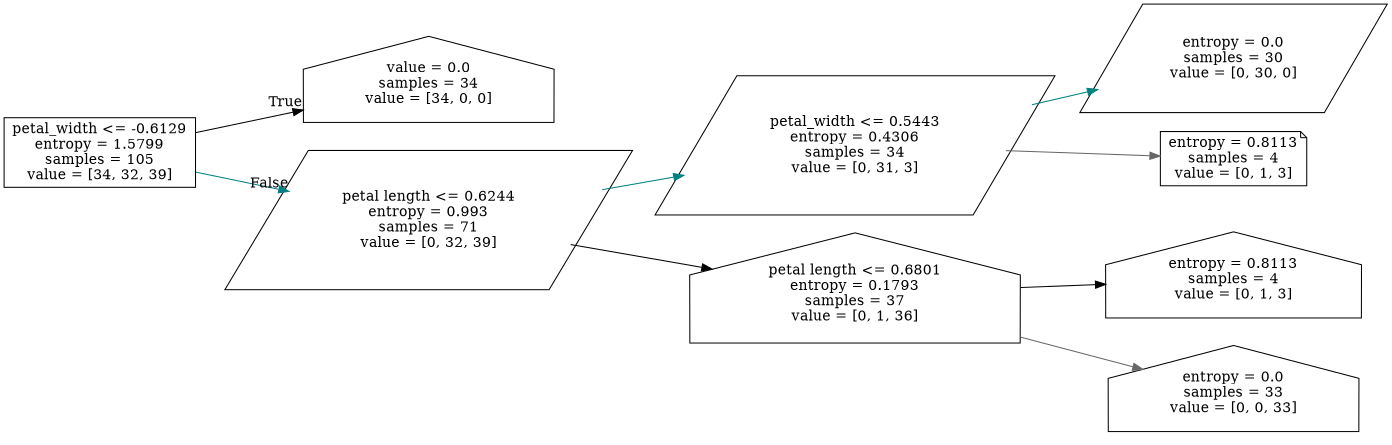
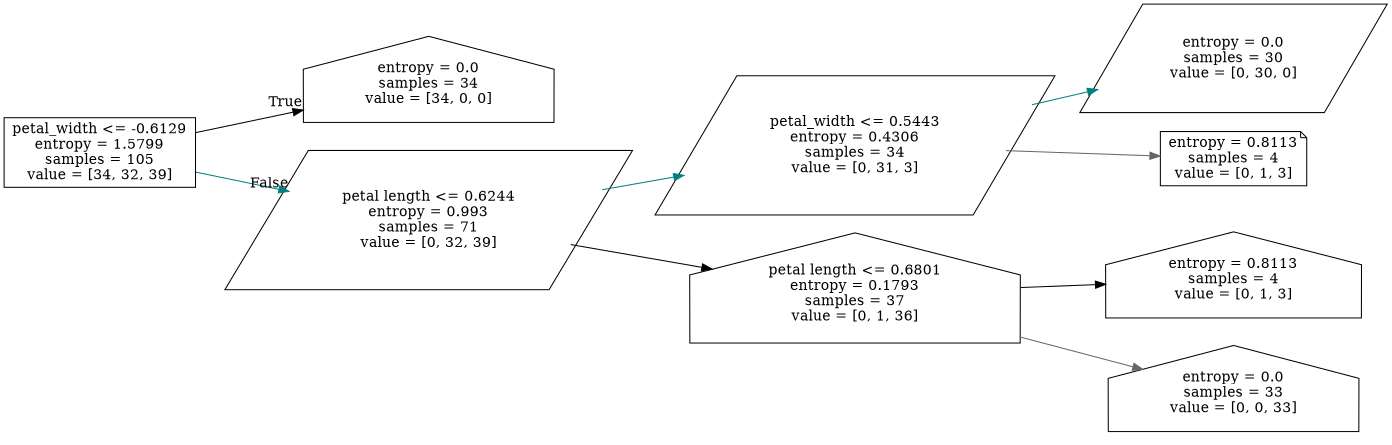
(429, 84) -> (429, 84)
